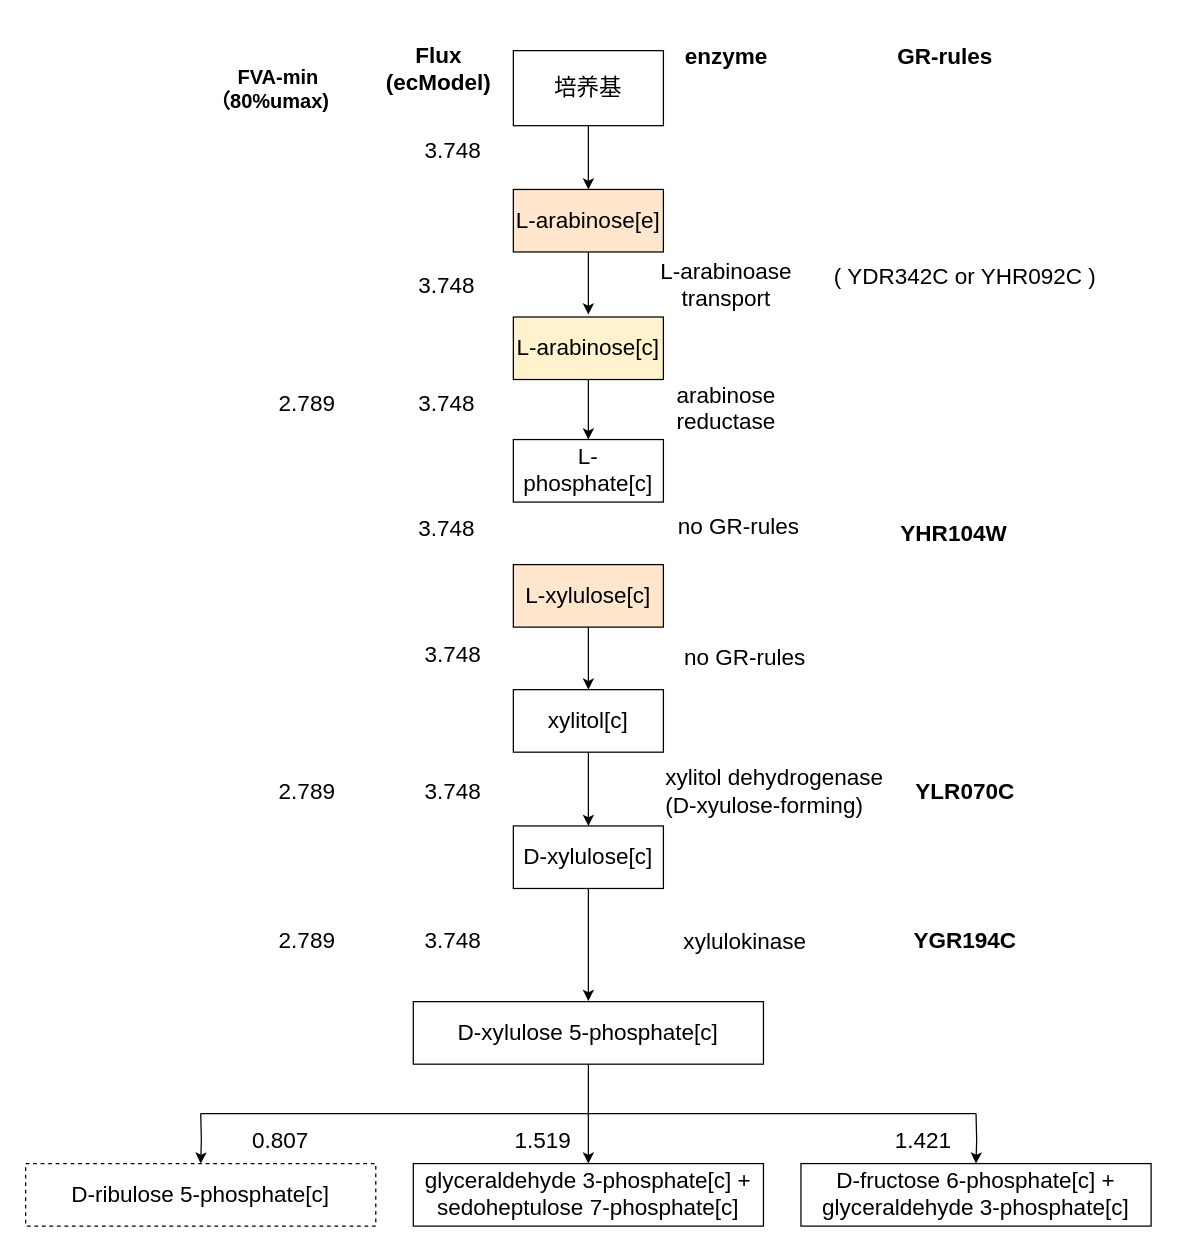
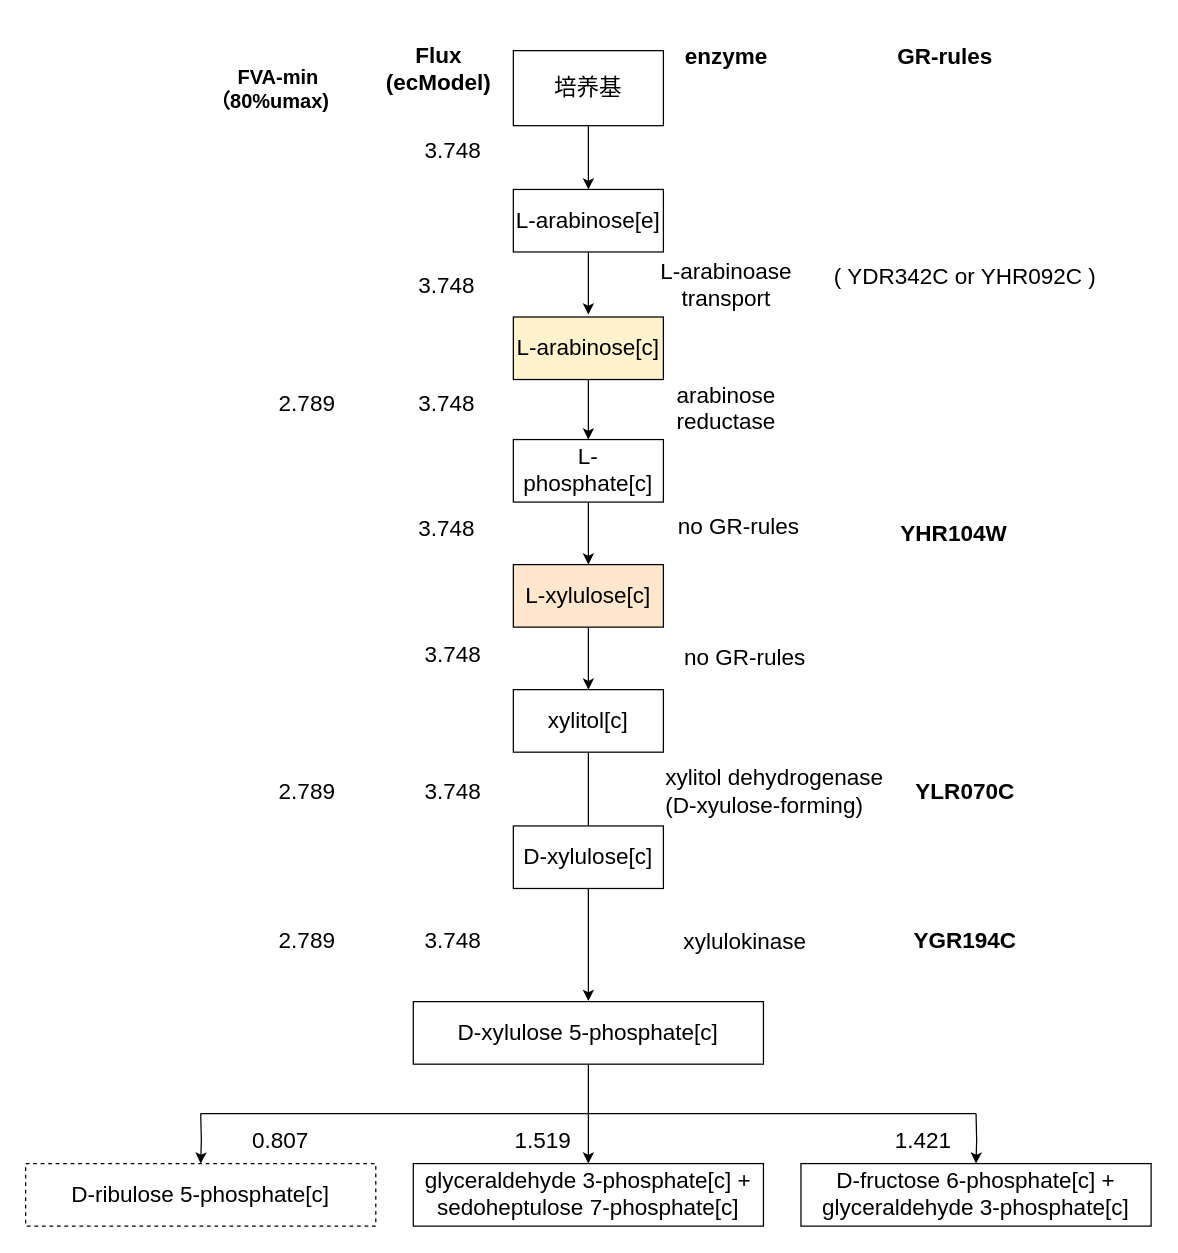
(588, 221) -> (588, 221)
none -> (588, 529)
(588, 816) -> (588, 819)
